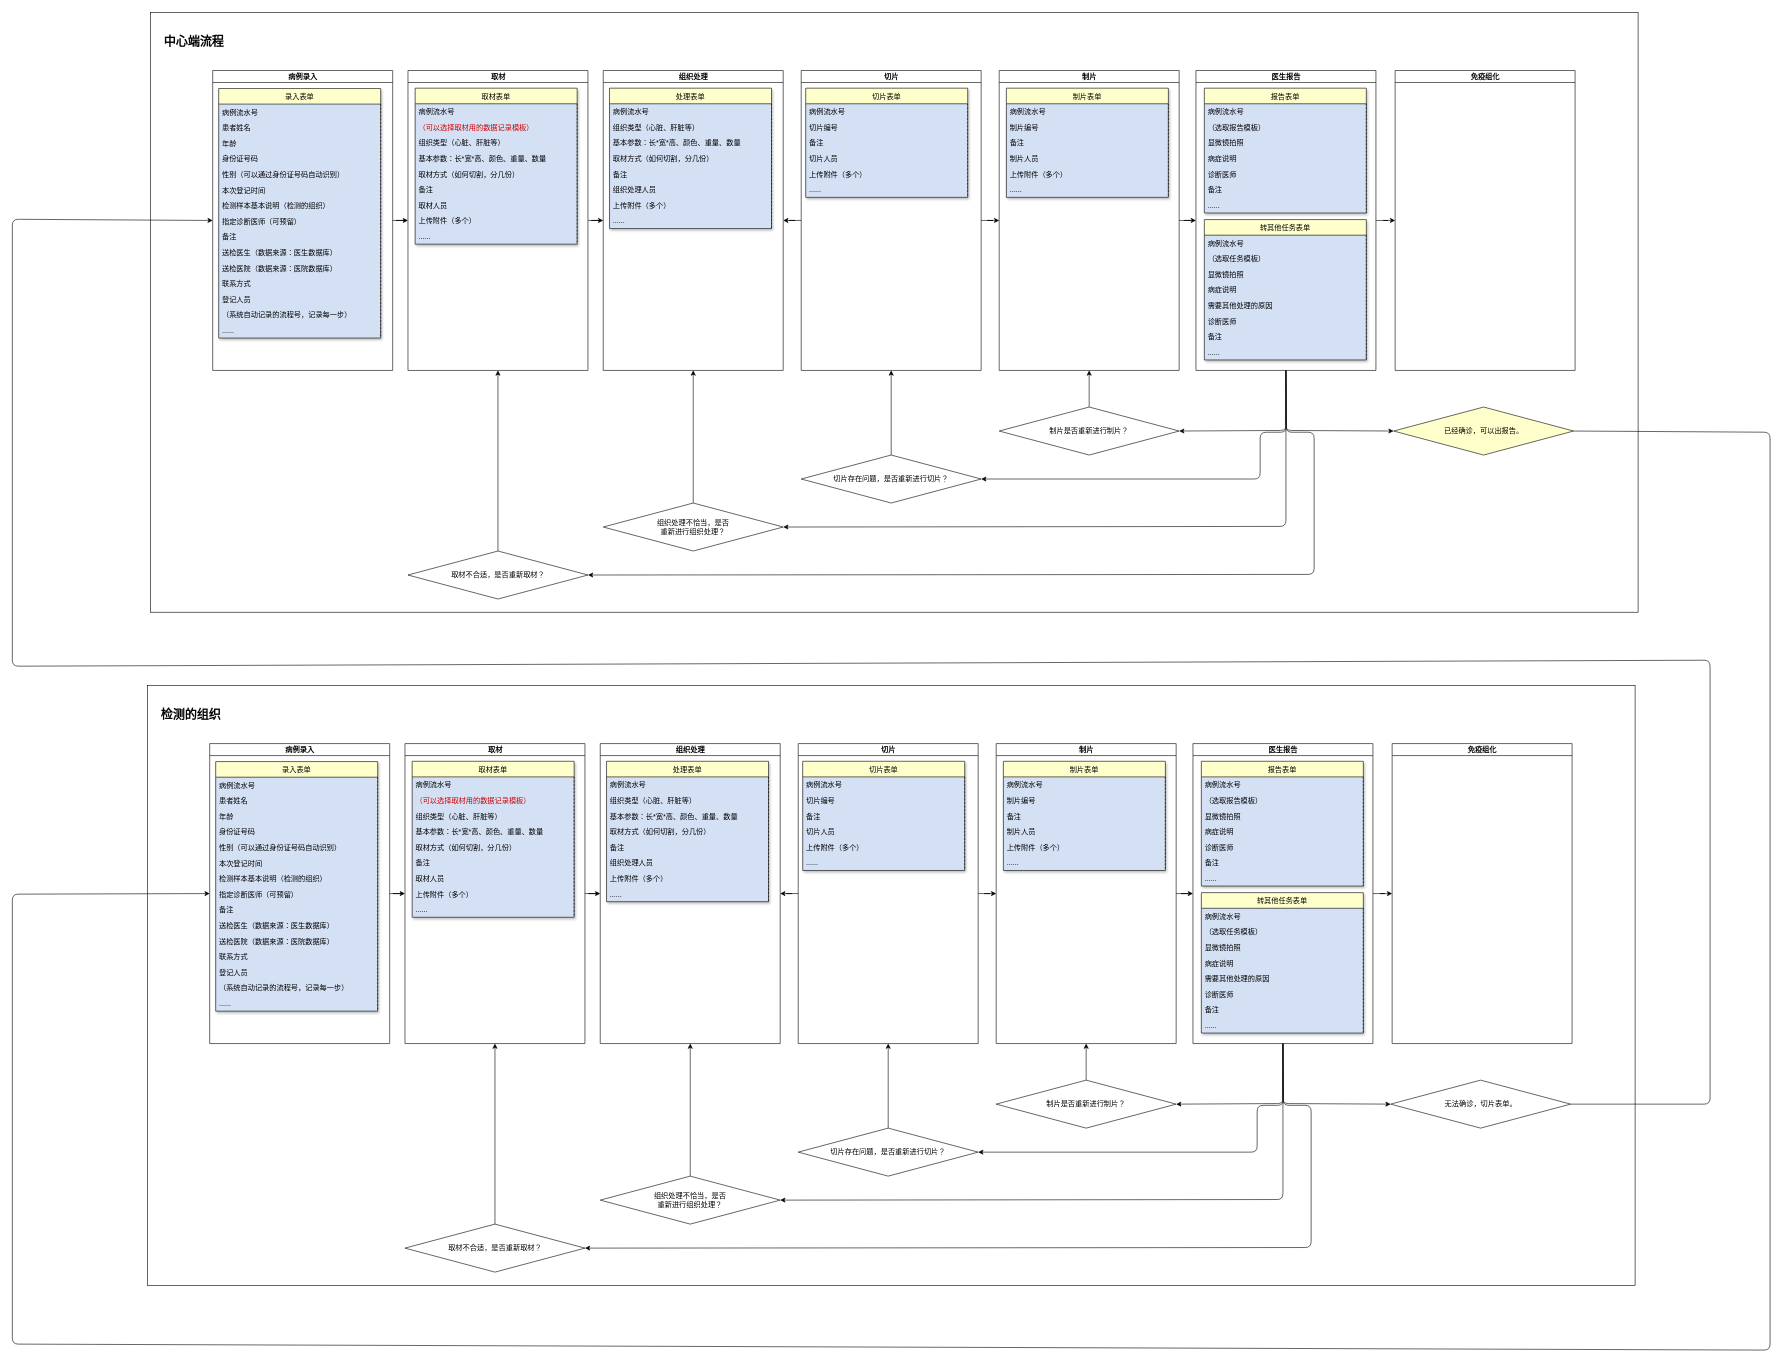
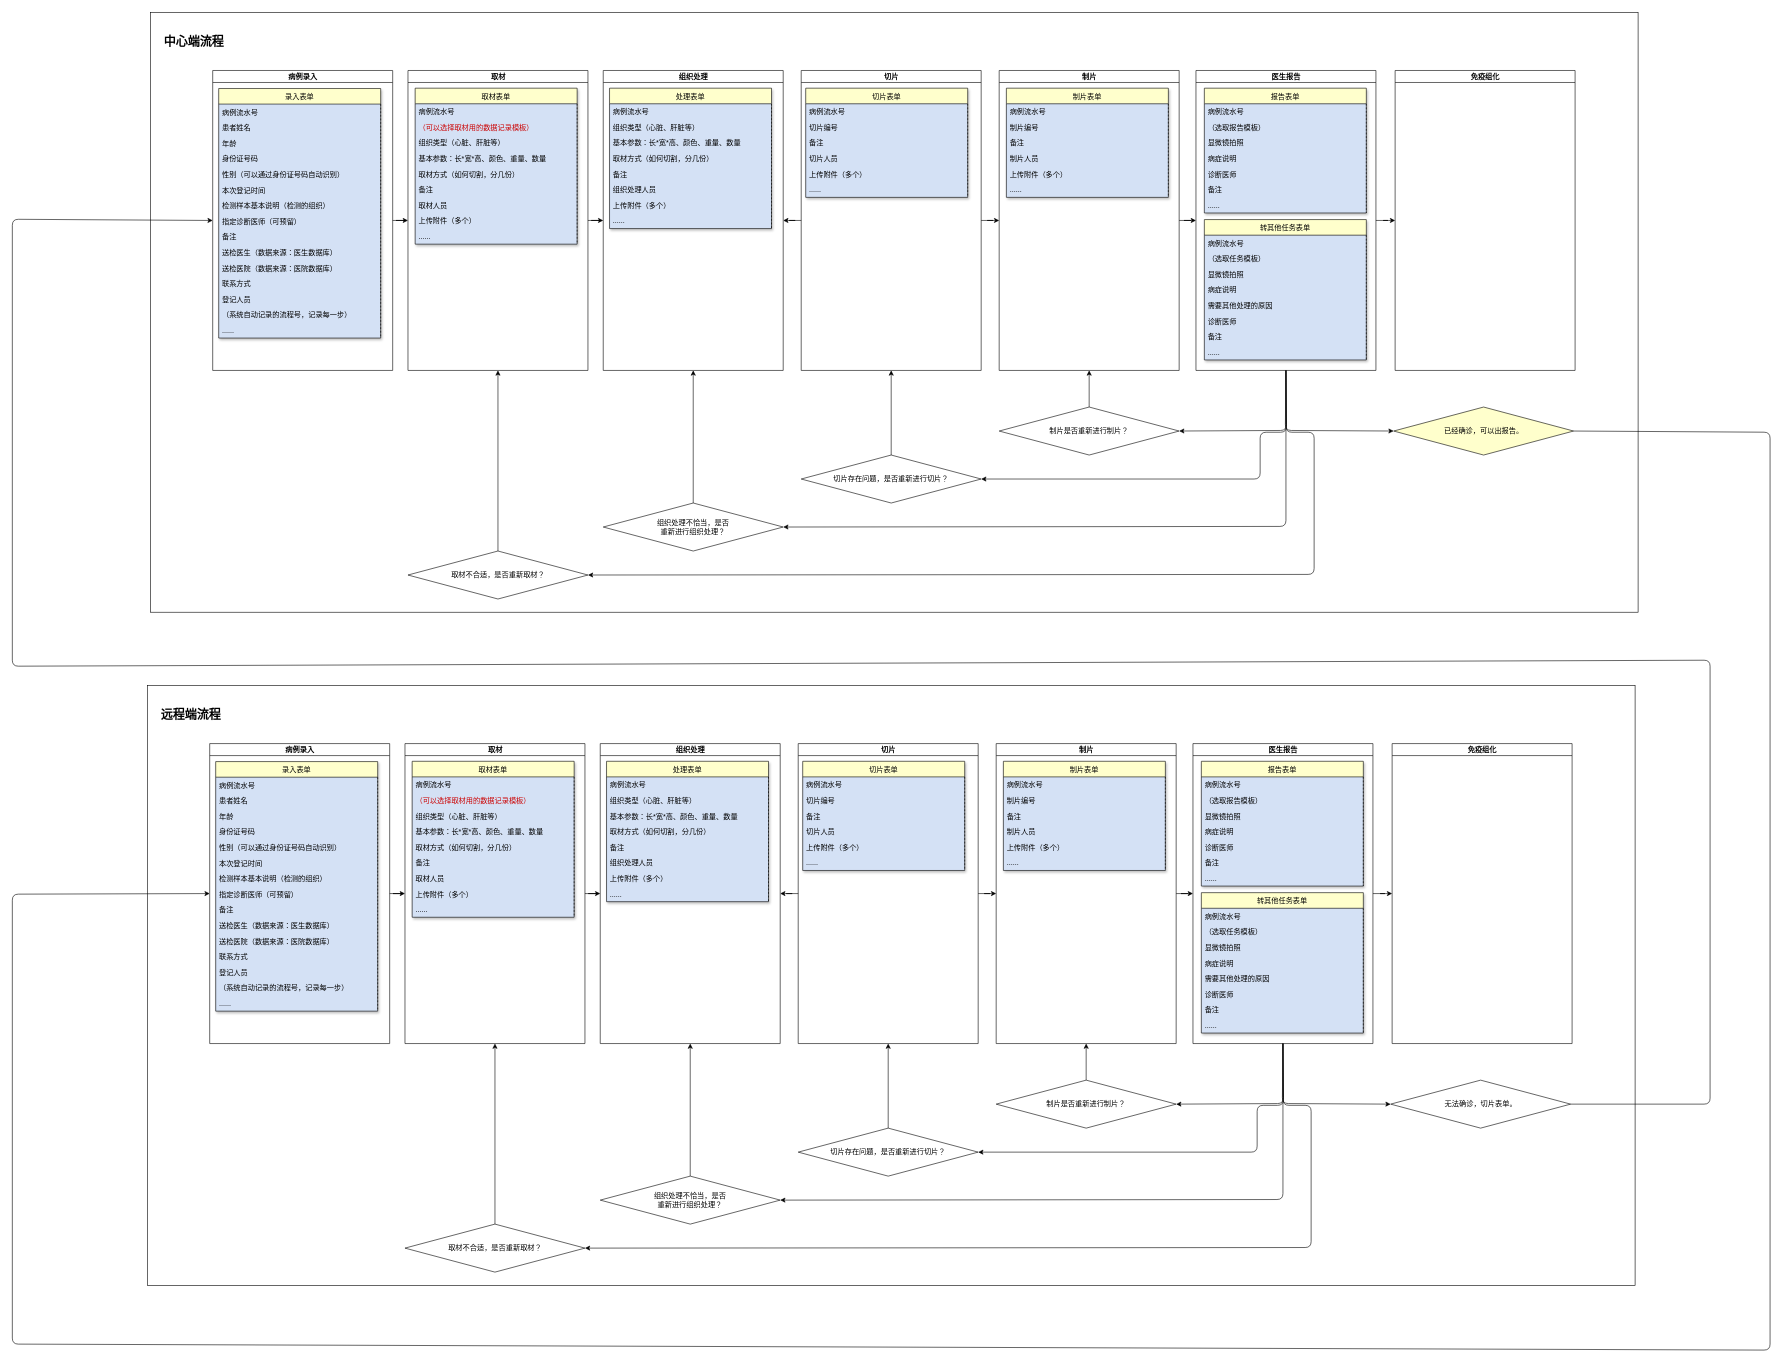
(191, 715) -> (191, 715)
